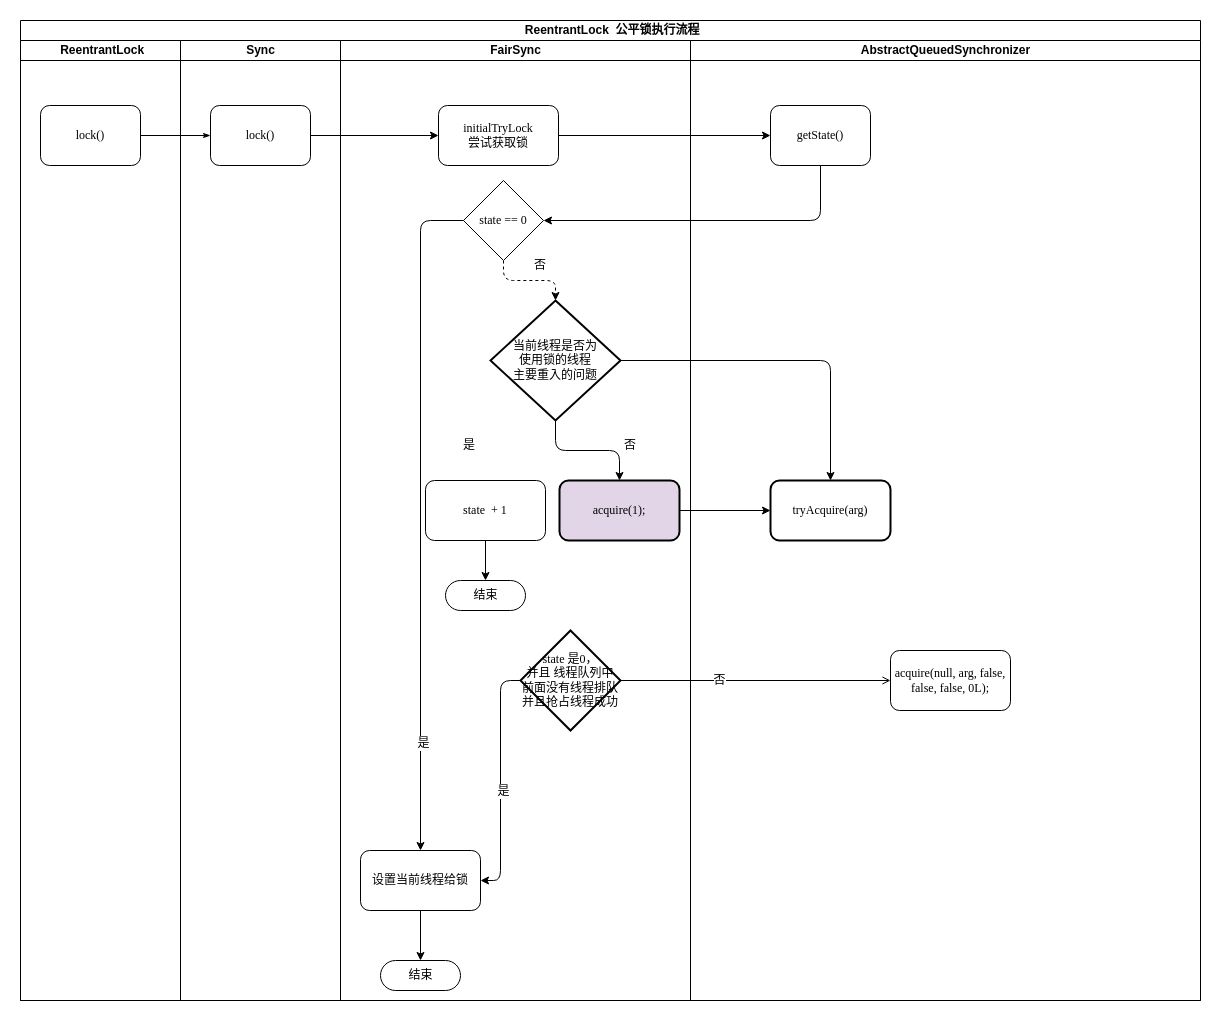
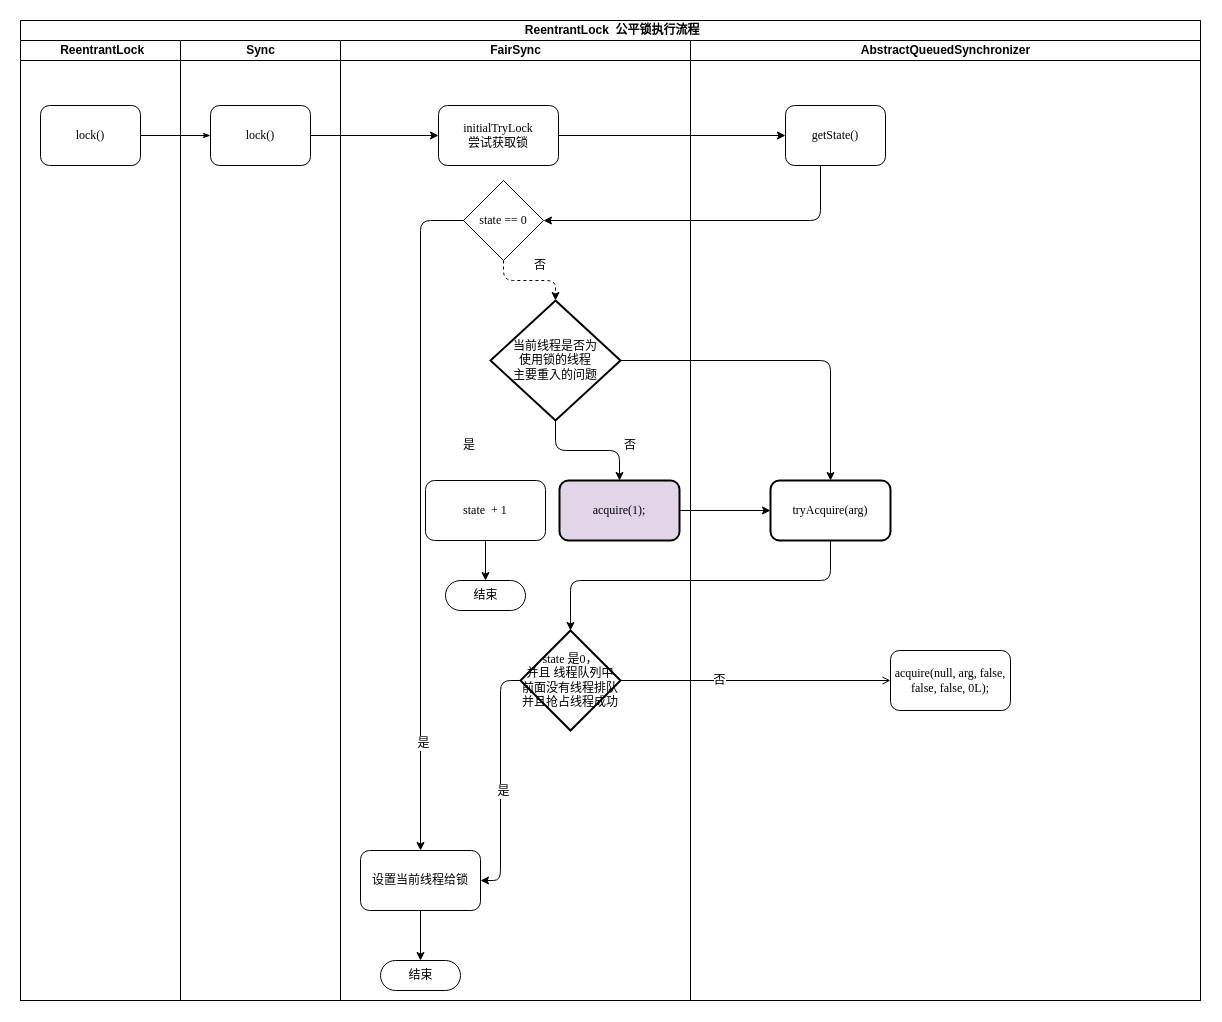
(821, 136) -> (836, 136)
none -> (700, 581)
